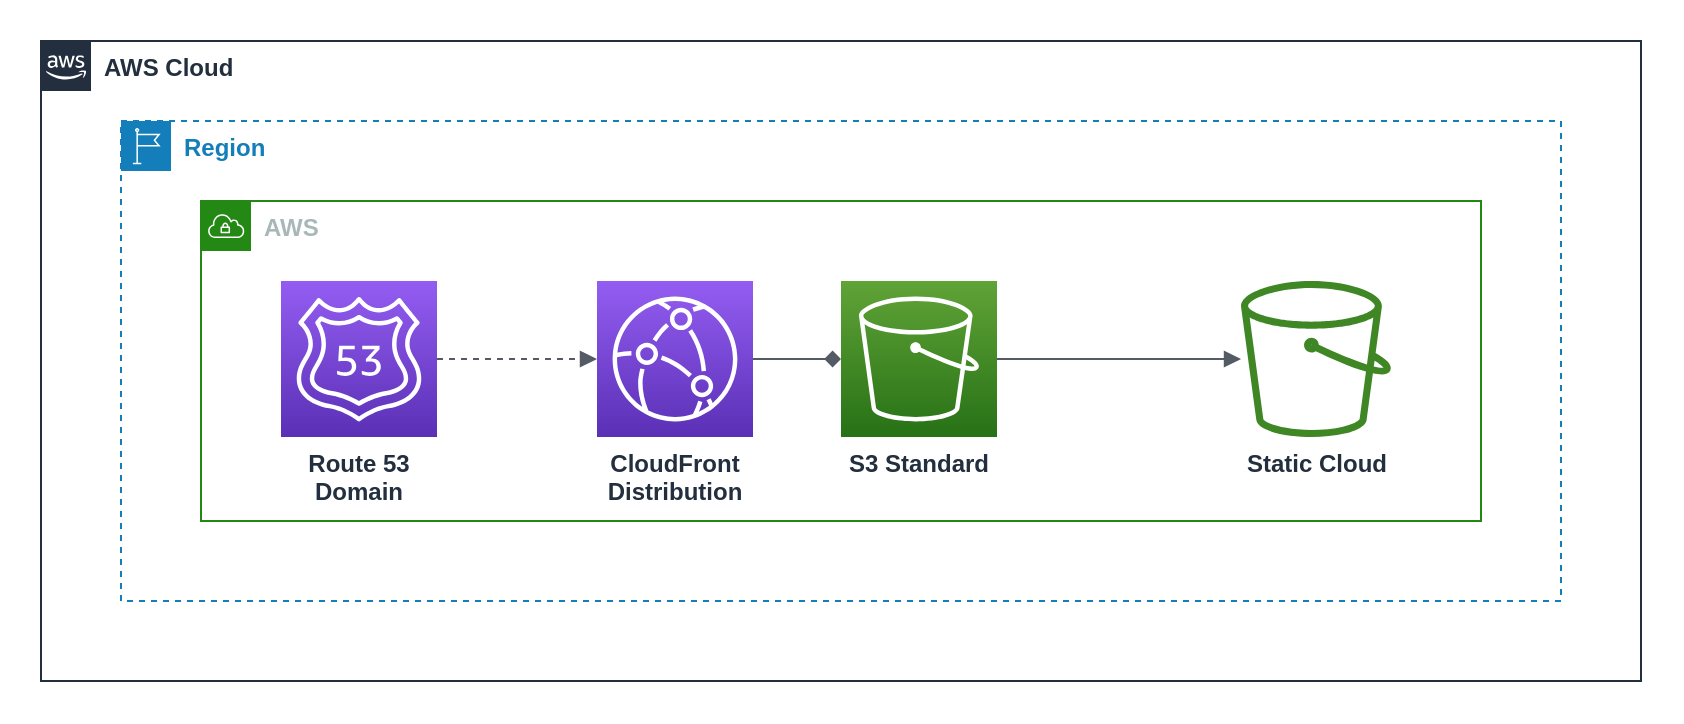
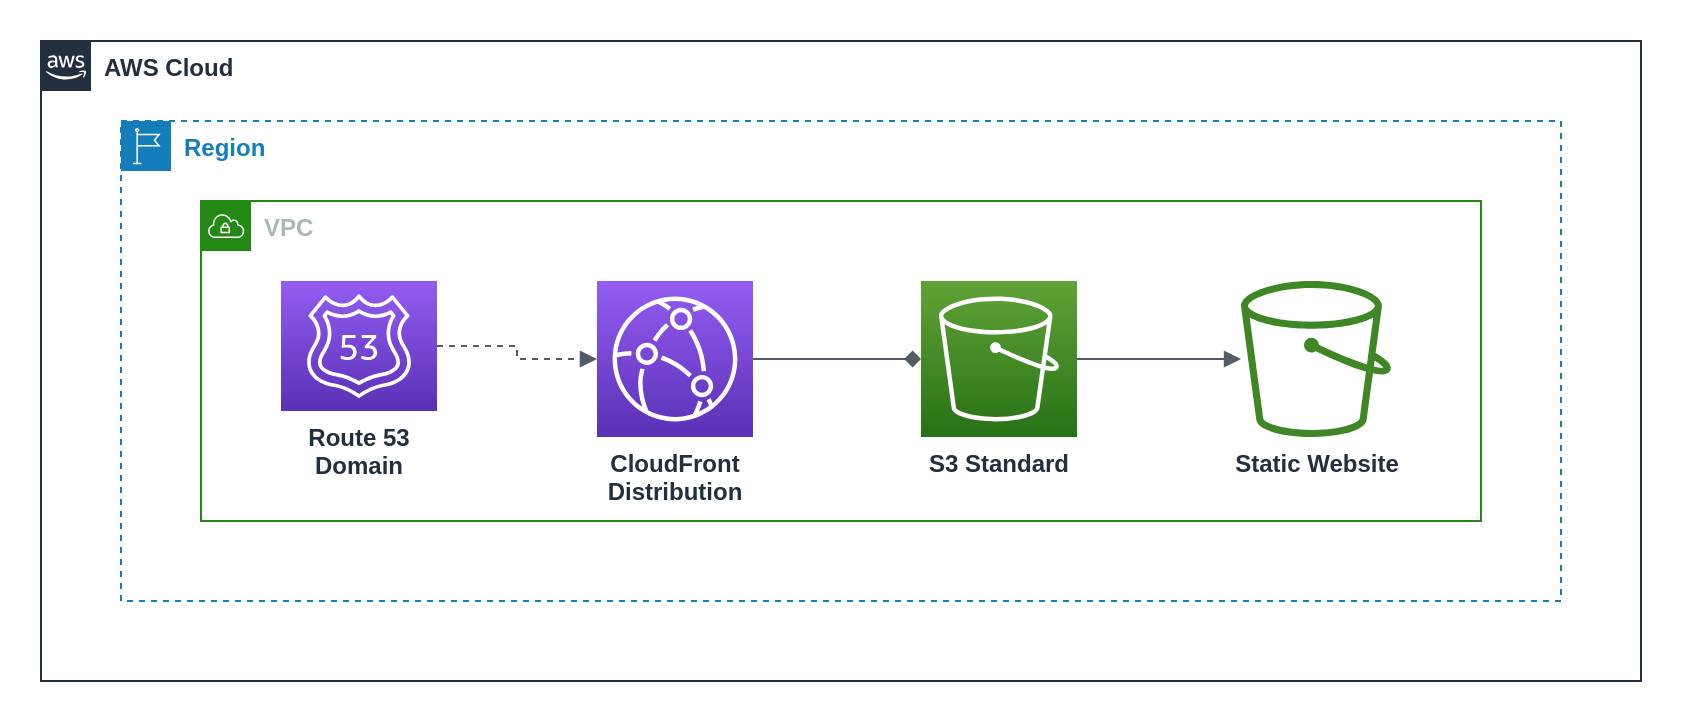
(285, 229) -> (285, 229)
(359, 359) -> (359, 346)
(919, 359) -> (999, 359)
(1318, 465) -> (1318, 465)
